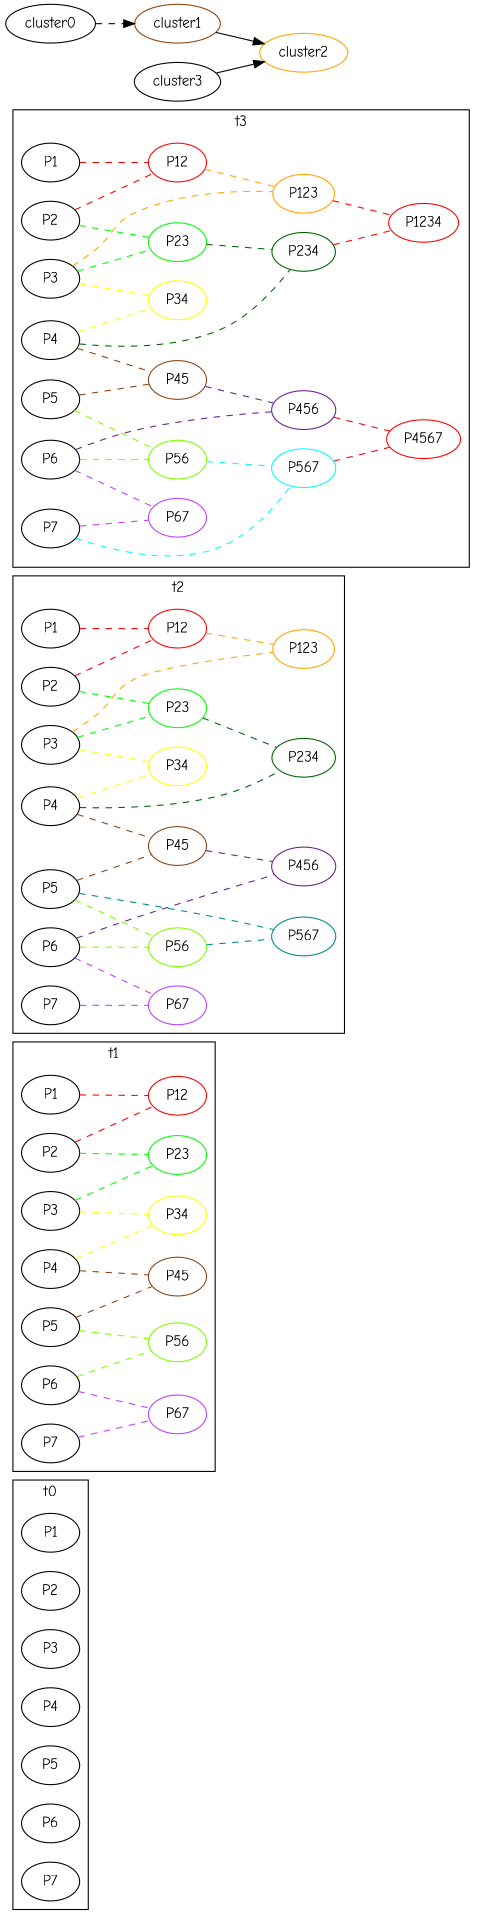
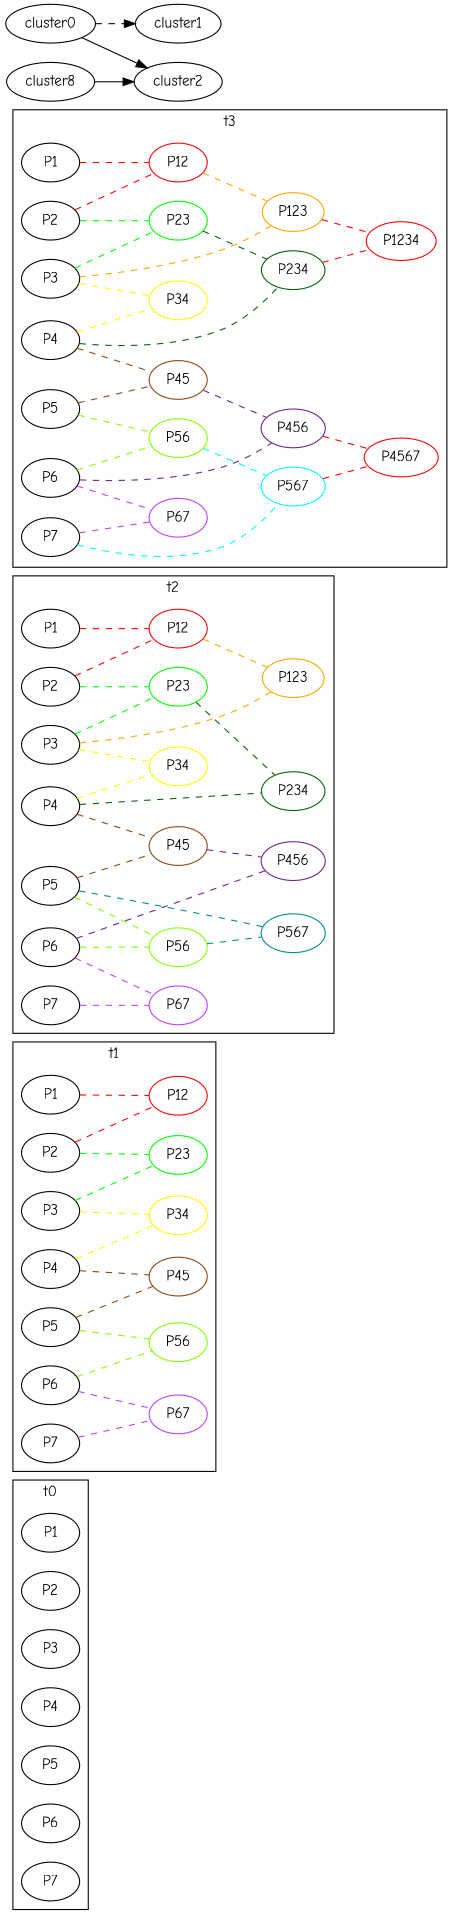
(177, 24) -> (178, 24)
(235, 37) -> (109, 50)
(304, 53) -> (178, 82)
(177, 82) -> (51, 82)
